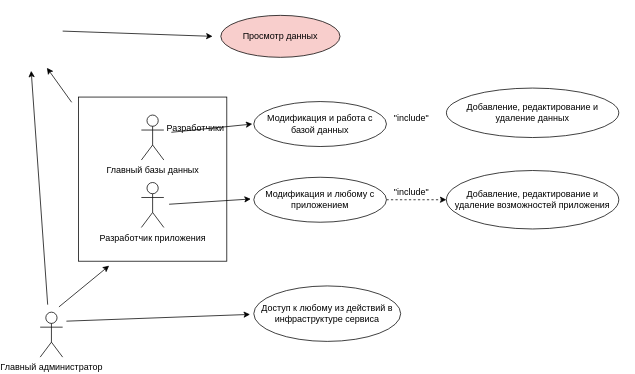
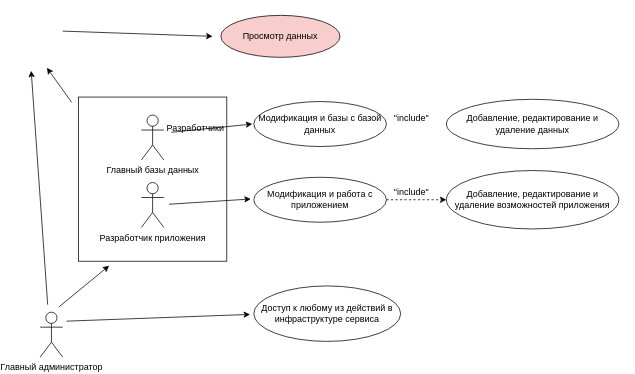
(533, 113) -> (533, 124)
(320, 124) -> (320, 124)
(320, 200) -> (320, 200)
